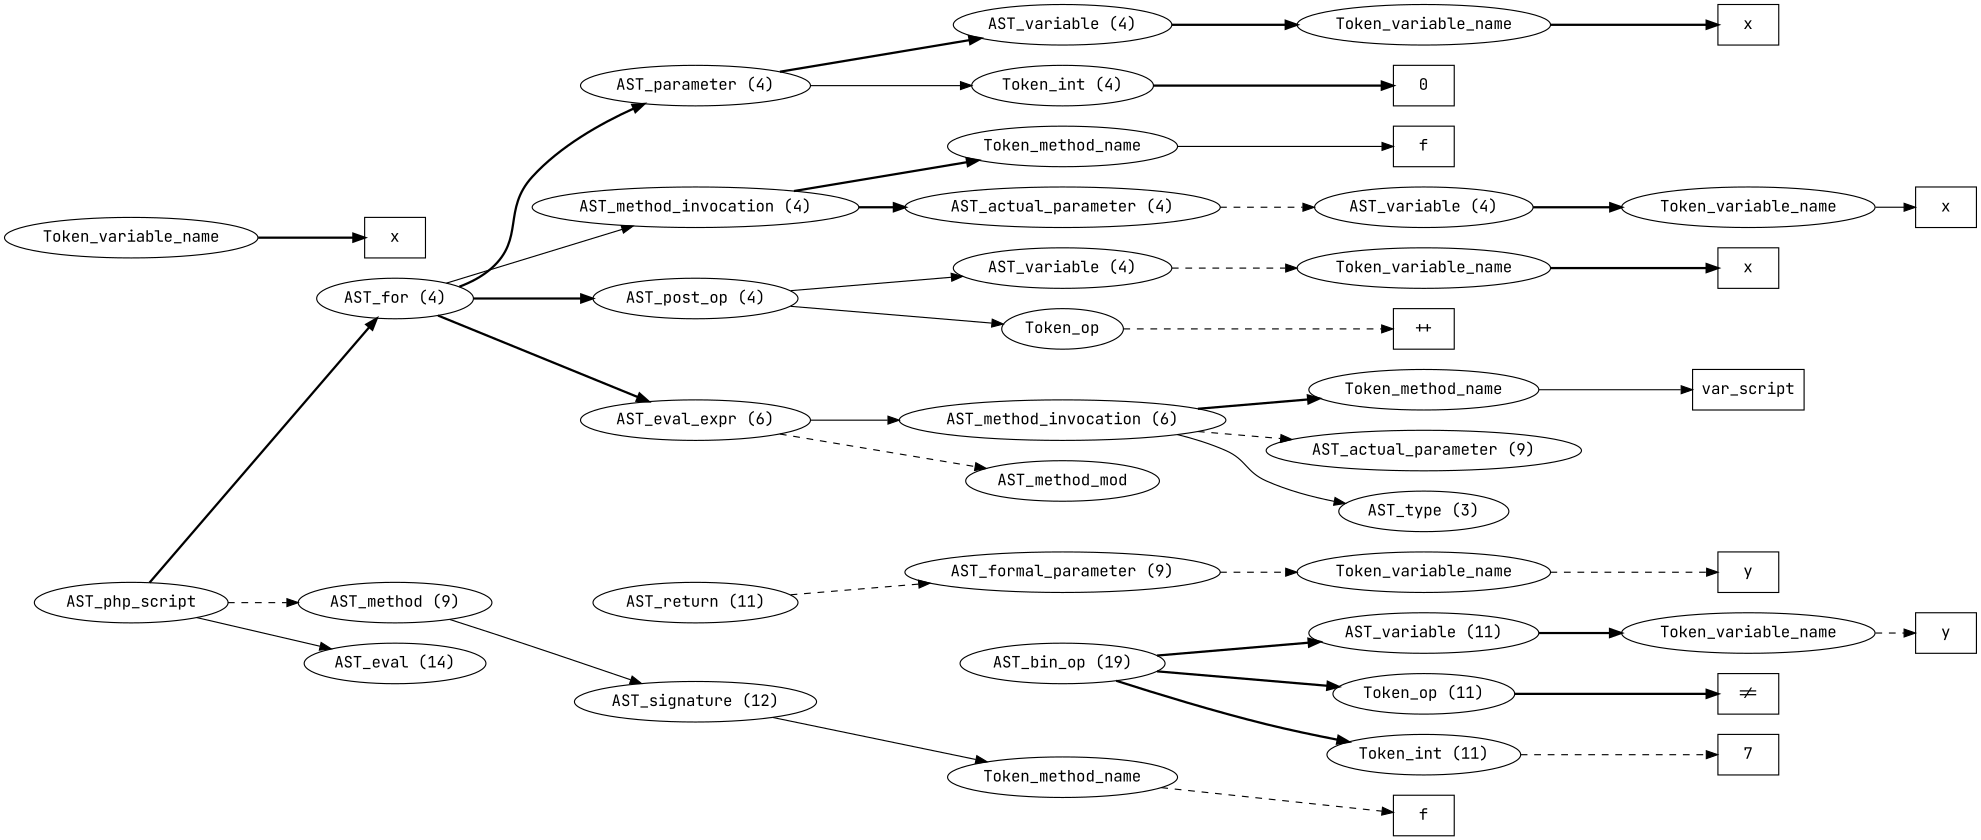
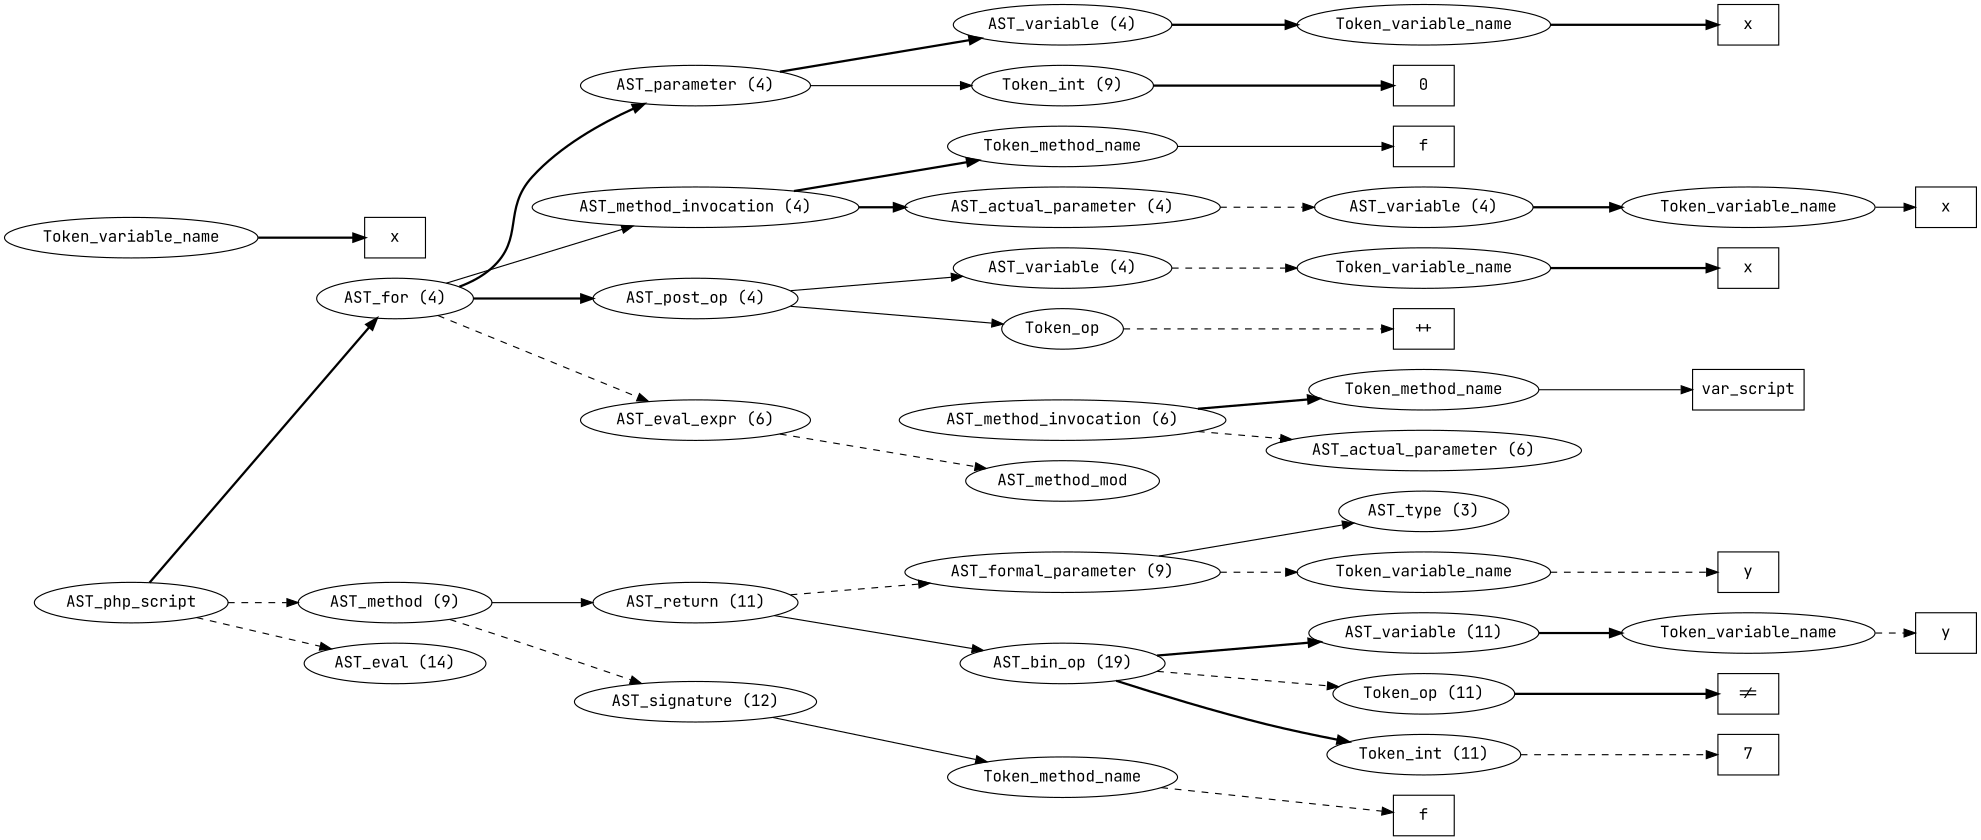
(1063, 86) -> (1063, 86)
(538, 356) -> (538, 356)
(849, 420) -> none
(1424, 451) -> (1424, 451)
(1253, 473) -> (1251, 541)
none -> (536, 603)
(258, 632) -> (258, 632)
none -> (873, 632)
(540, 649) -> (540, 649)
(1242, 679) -> (1242, 679)
